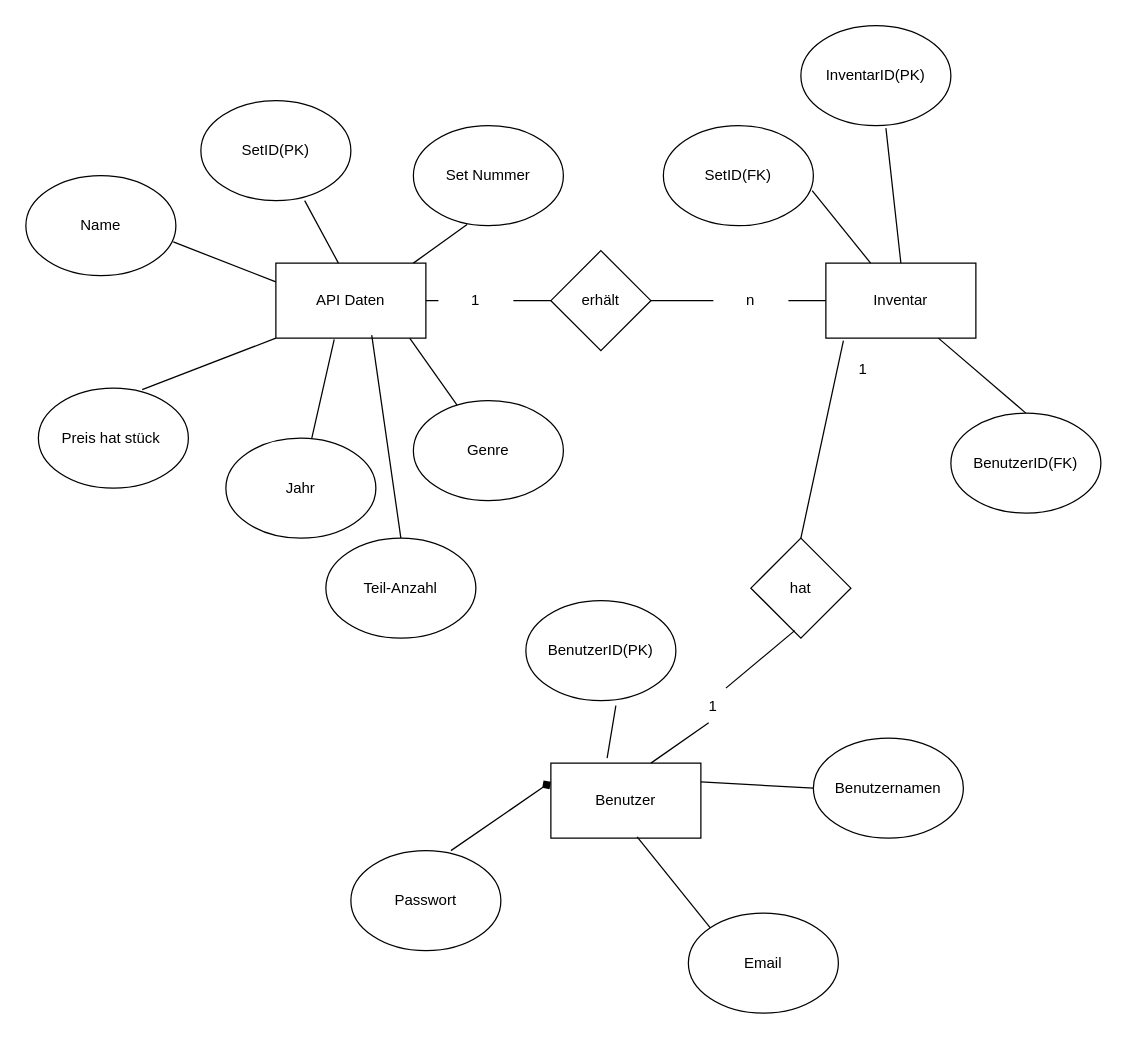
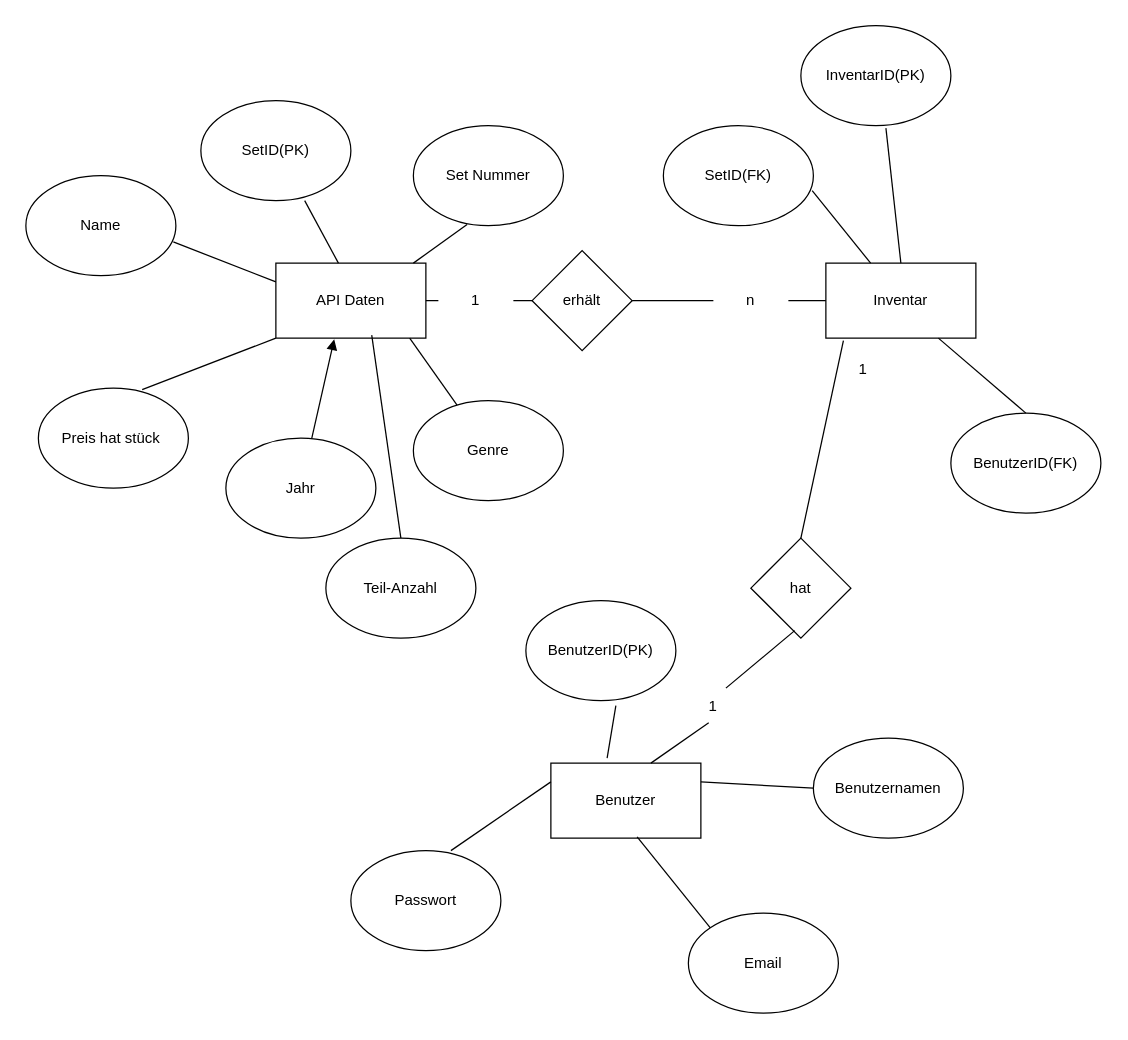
(601, 301) -> (582, 301)
(333, 345) -> (332, 350)
(542, 788) -> (546, 785)
